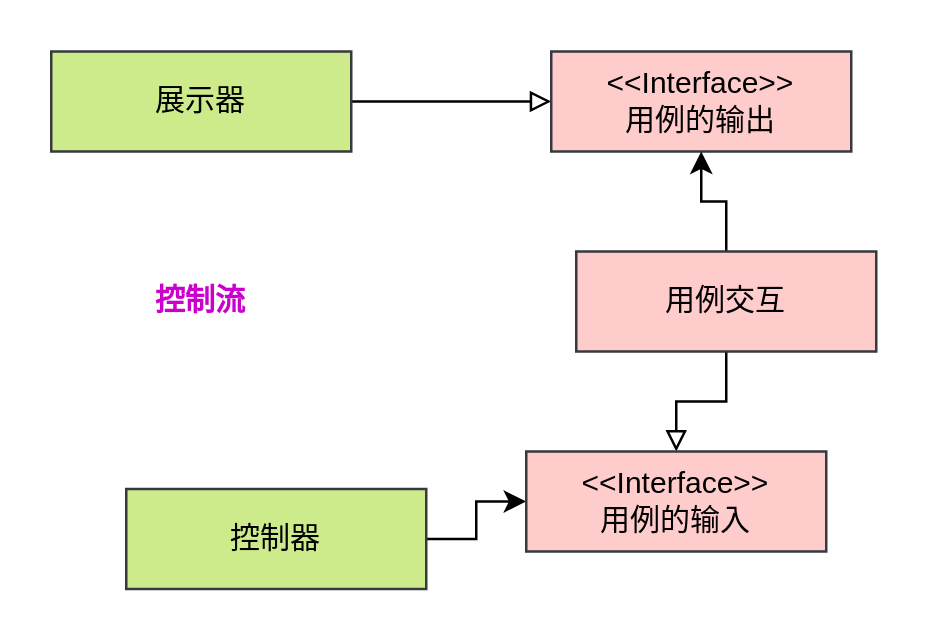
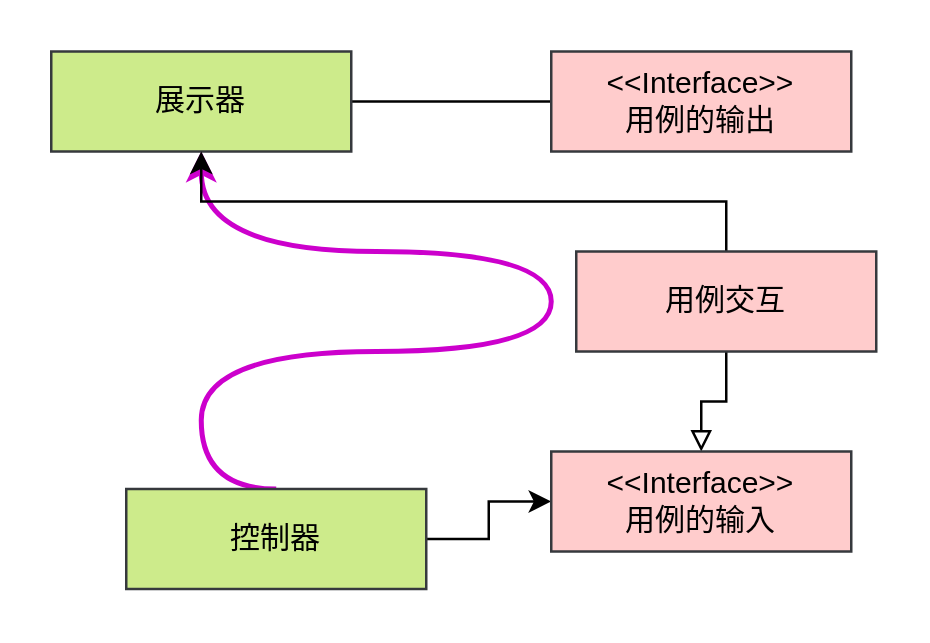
(529, 101) -> (538, 101)
(701, 186) -> (459, 201)
(201, 301) -> none
none -> (496, 341)
(676, 501) -> (701, 501)
